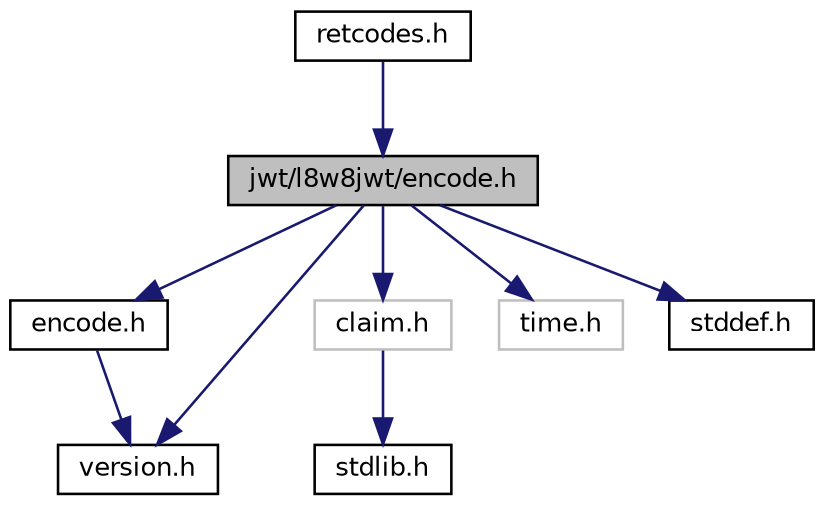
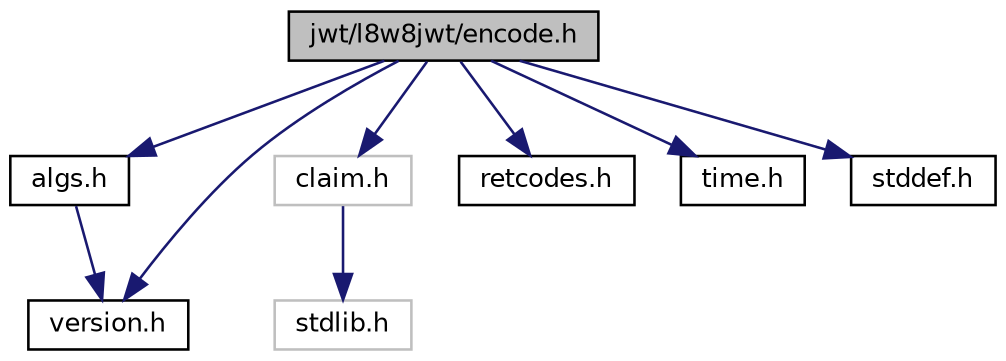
(383, 95) -> (488, 98)
(89, 325) -> (70, 181)
(561, 325) -> (743, 181)
(383, 469) -> (343, 325)
